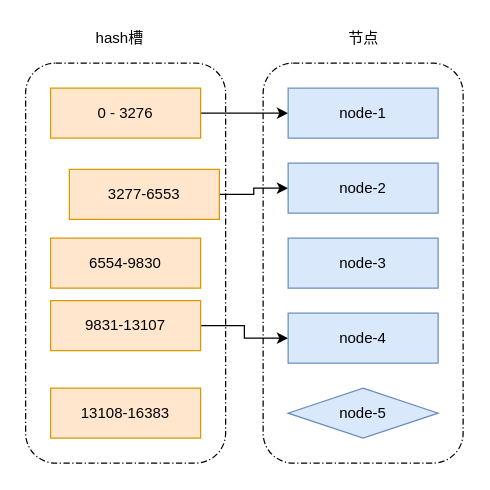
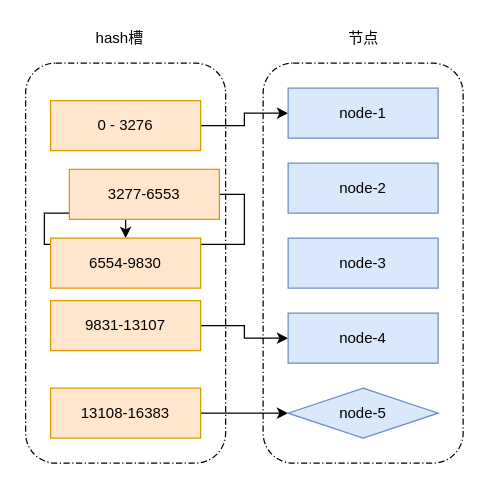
(126, 113) -> (126, 126)
(258, 188) -> (244, 240)
none -> (240, 413)
